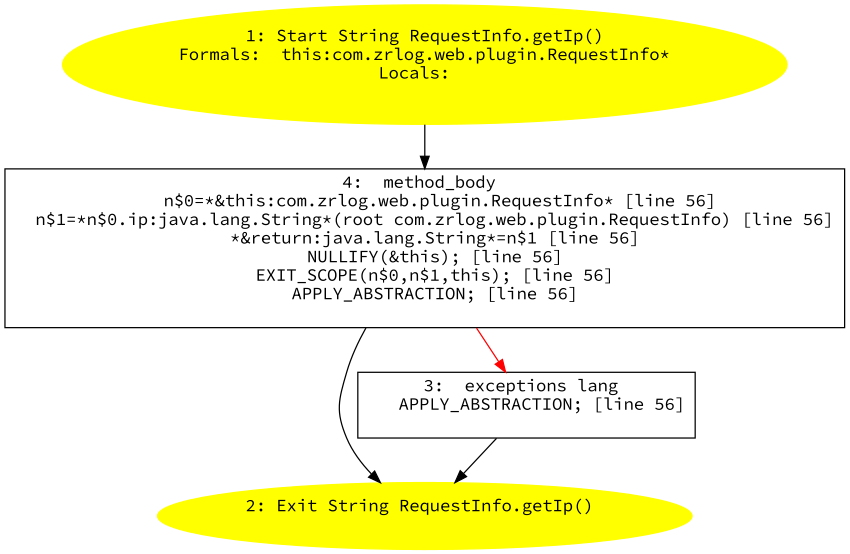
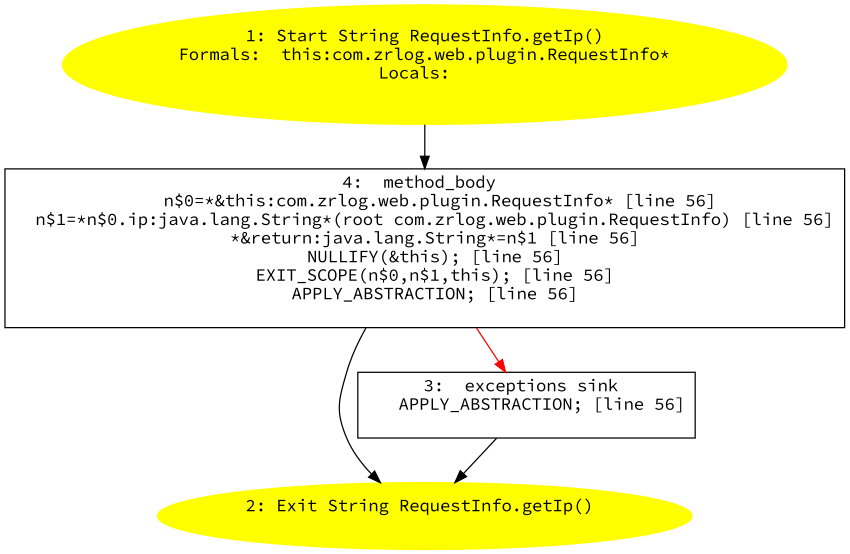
(526, 405) -> (526, 405)
